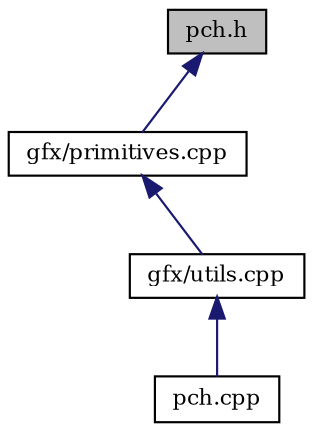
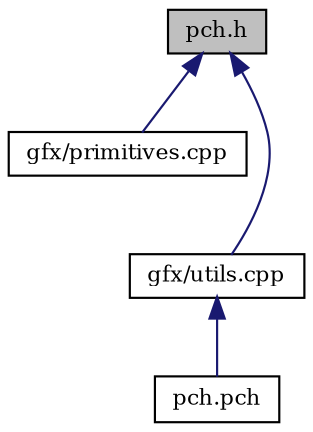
(179, 224) -> (269, 165)
(217, 399) -> (217, 399)
